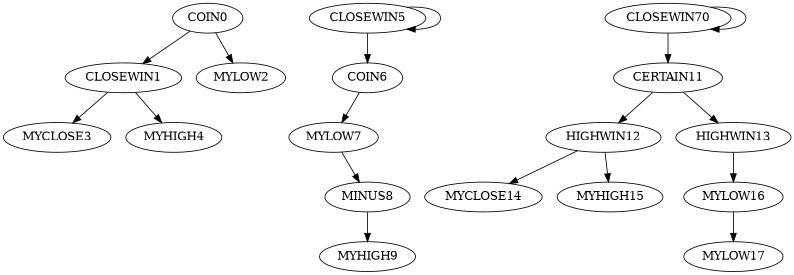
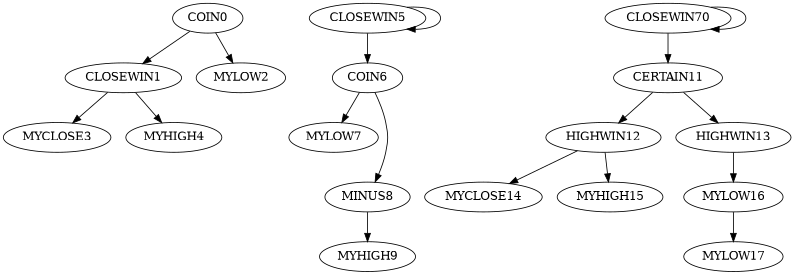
(348, 164) -> (387, 133)
